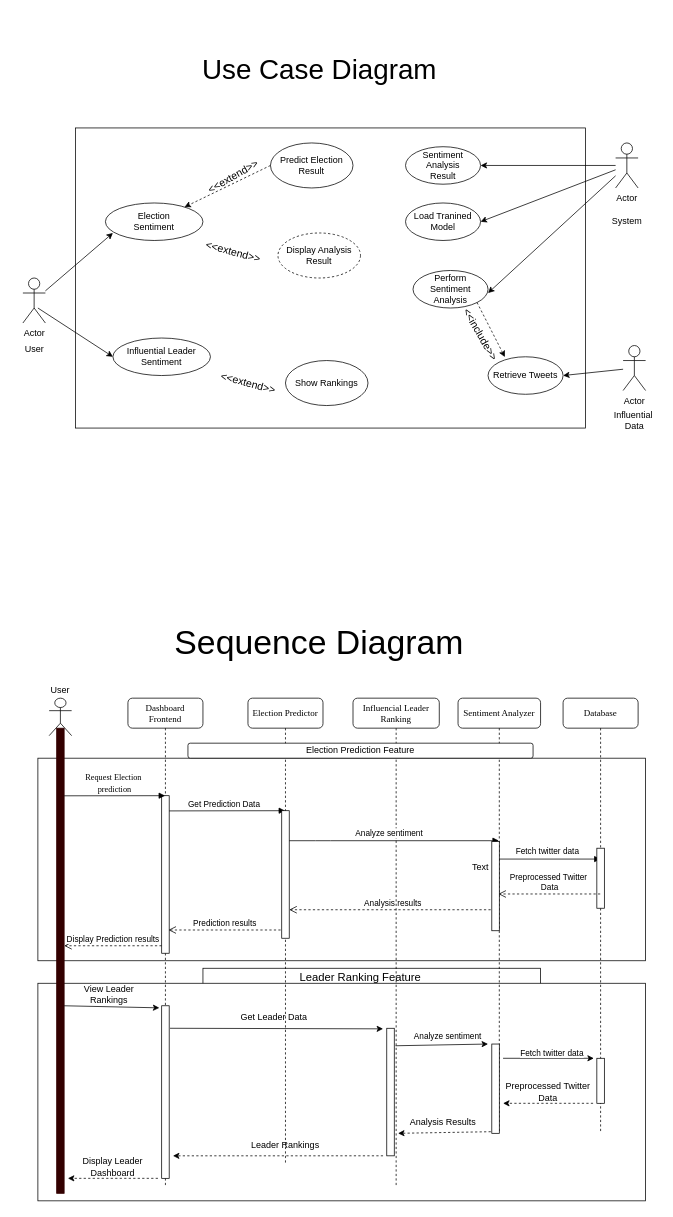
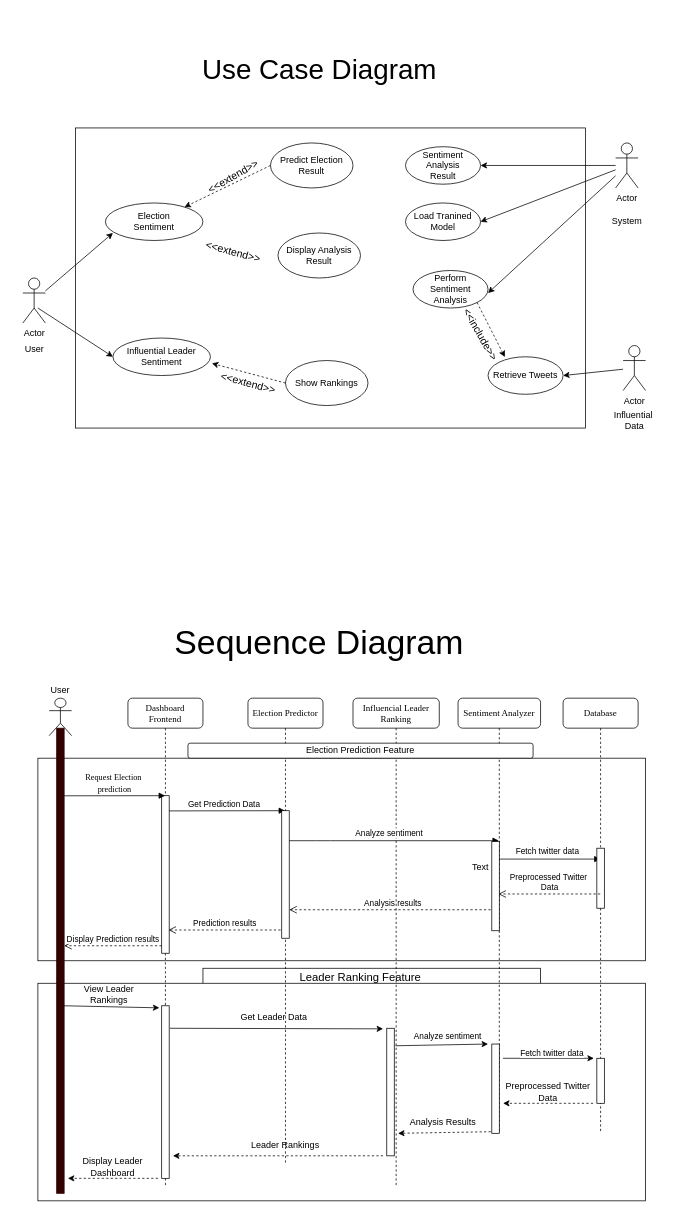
(319, 255) -> (319, 255)
none -> (251, 374)
